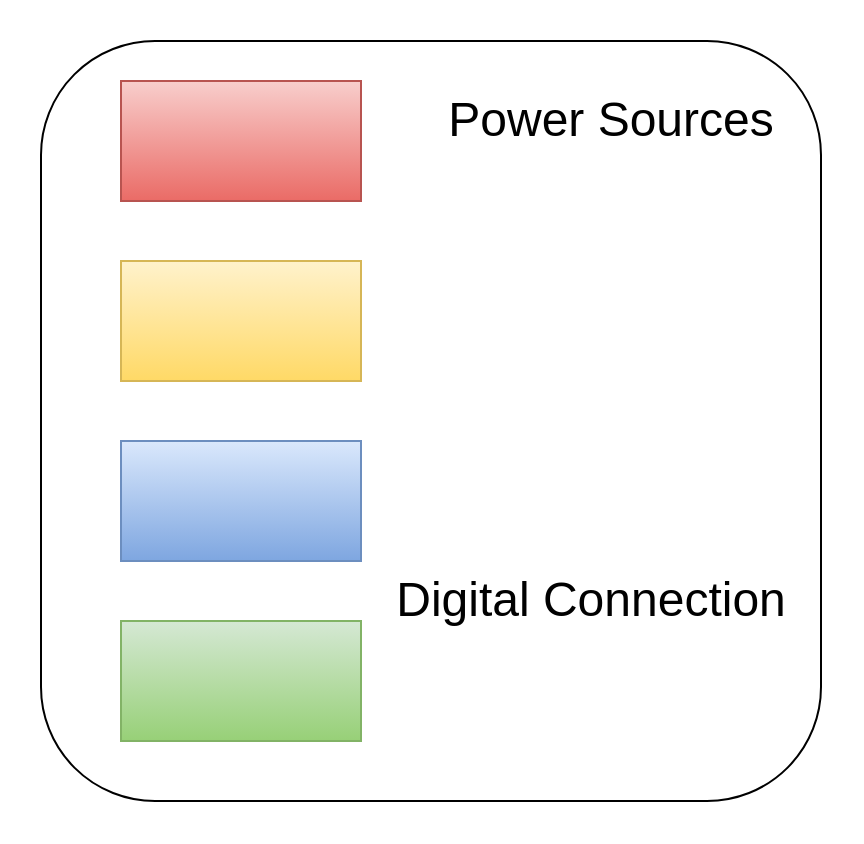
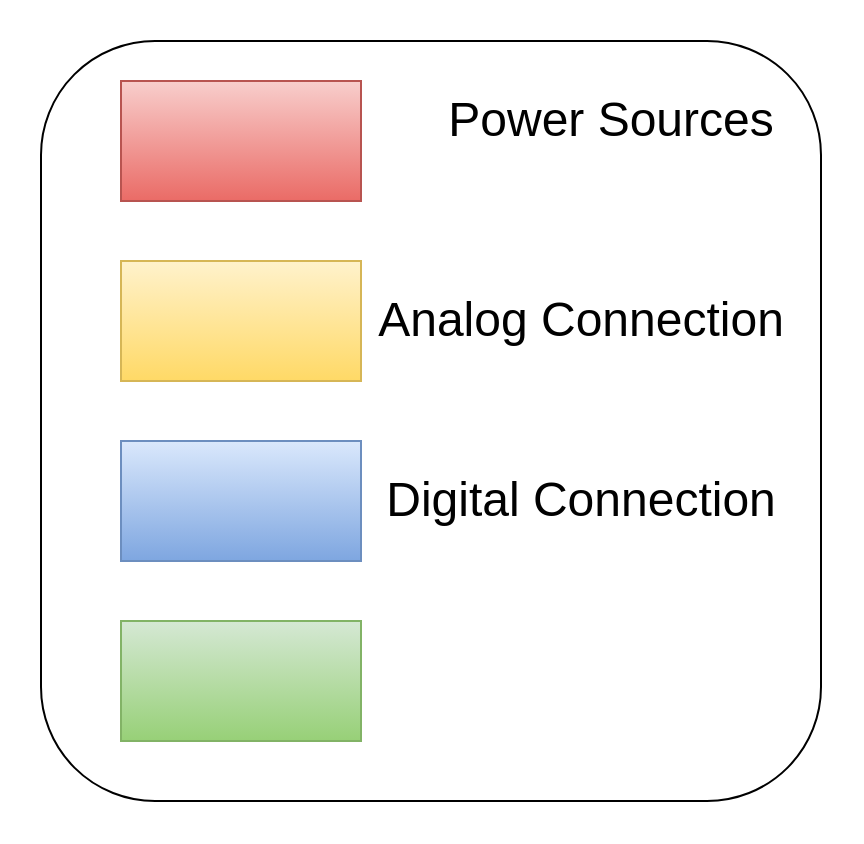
none -> (581, 321)
(591, 601) -> (581, 501)
